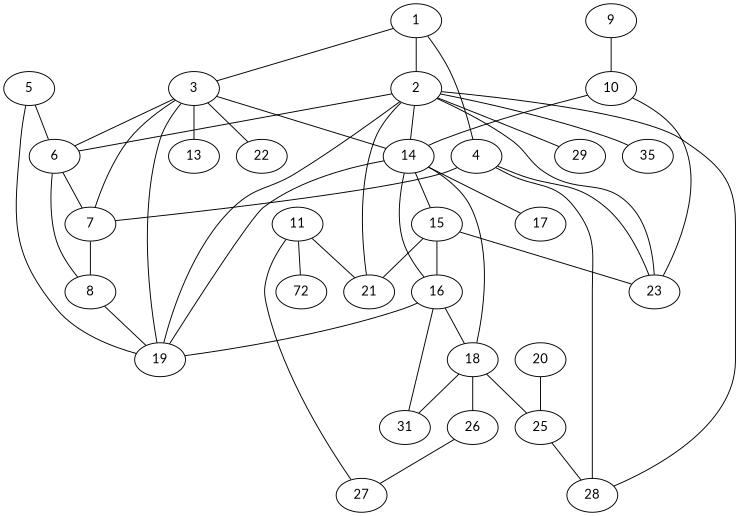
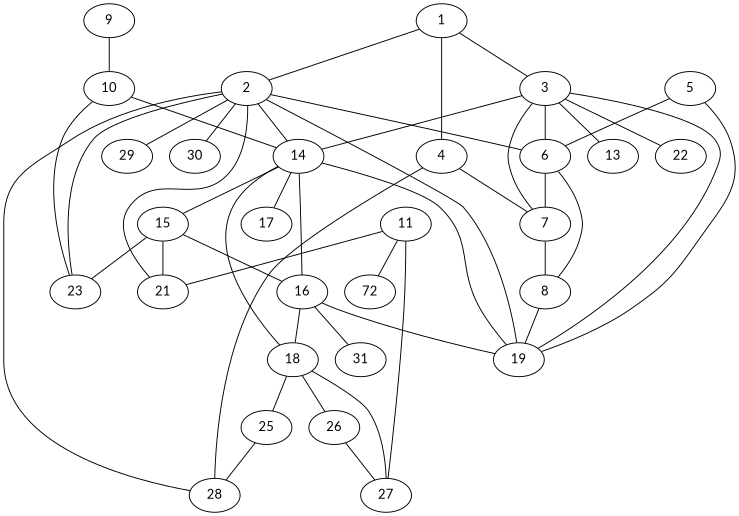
(648, 156) -> (195, 156)
(591, 197) -> none
(541, 360) -> none
(439, 394) -> (369, 411)
